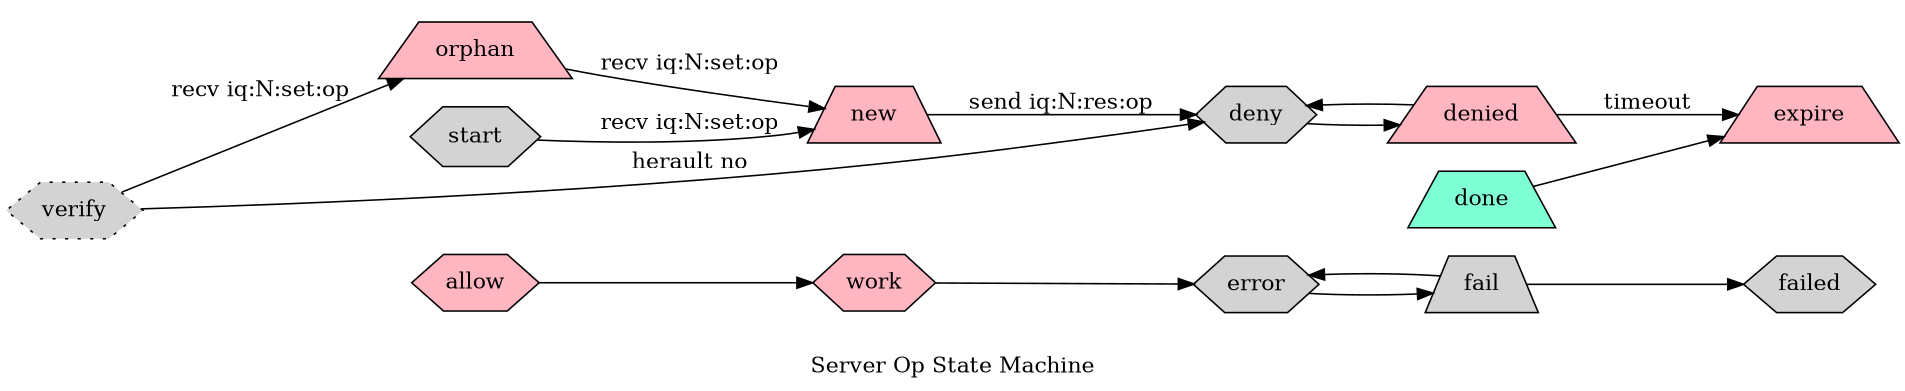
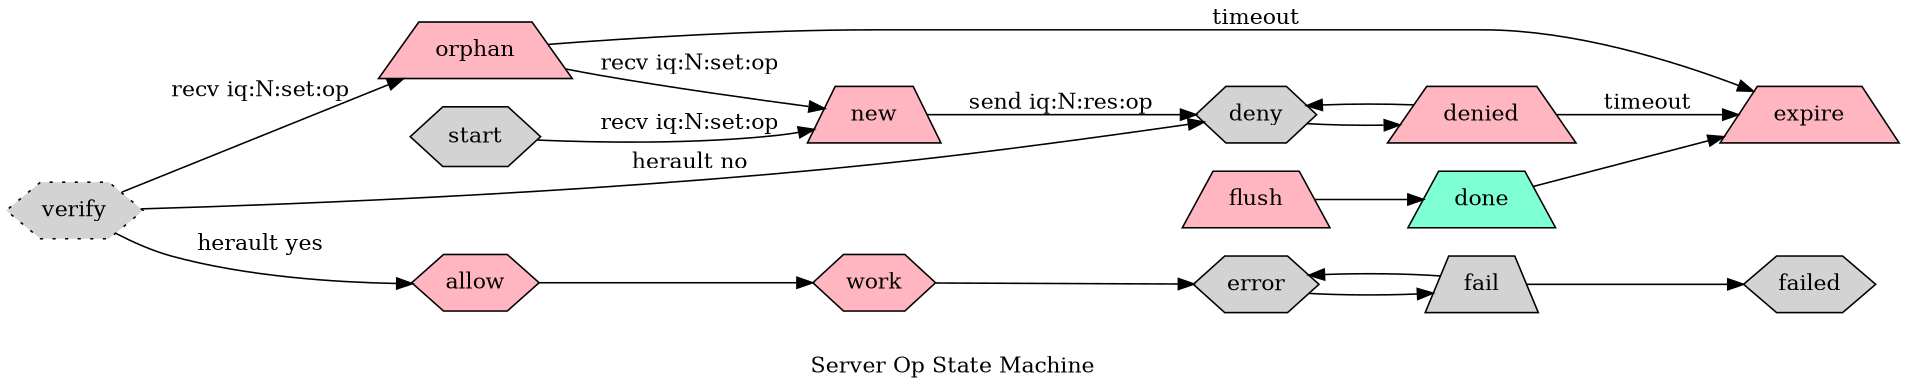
none -> (1147, 30)
none -> (1256, 199)
none -> (253, 273)
